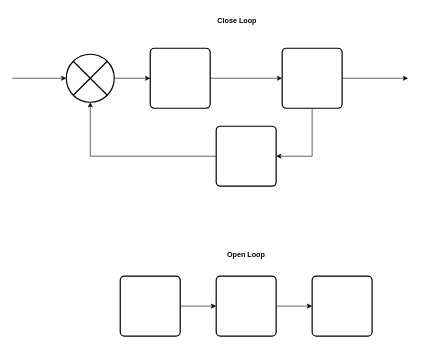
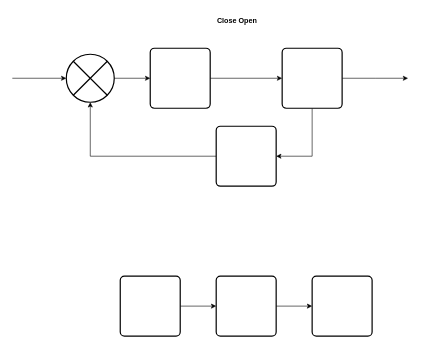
(237, 21) -> (237, 21)
(246, 255) -> none
